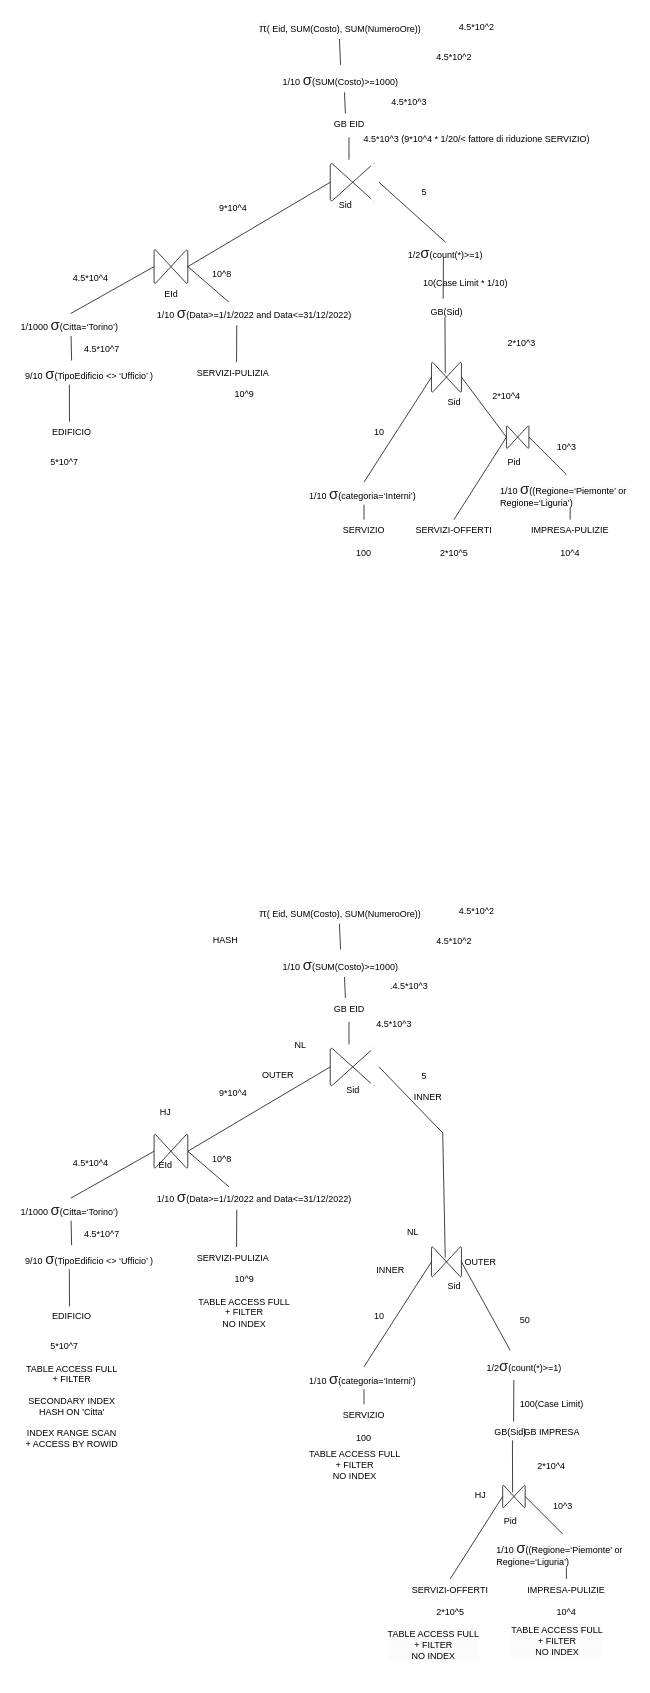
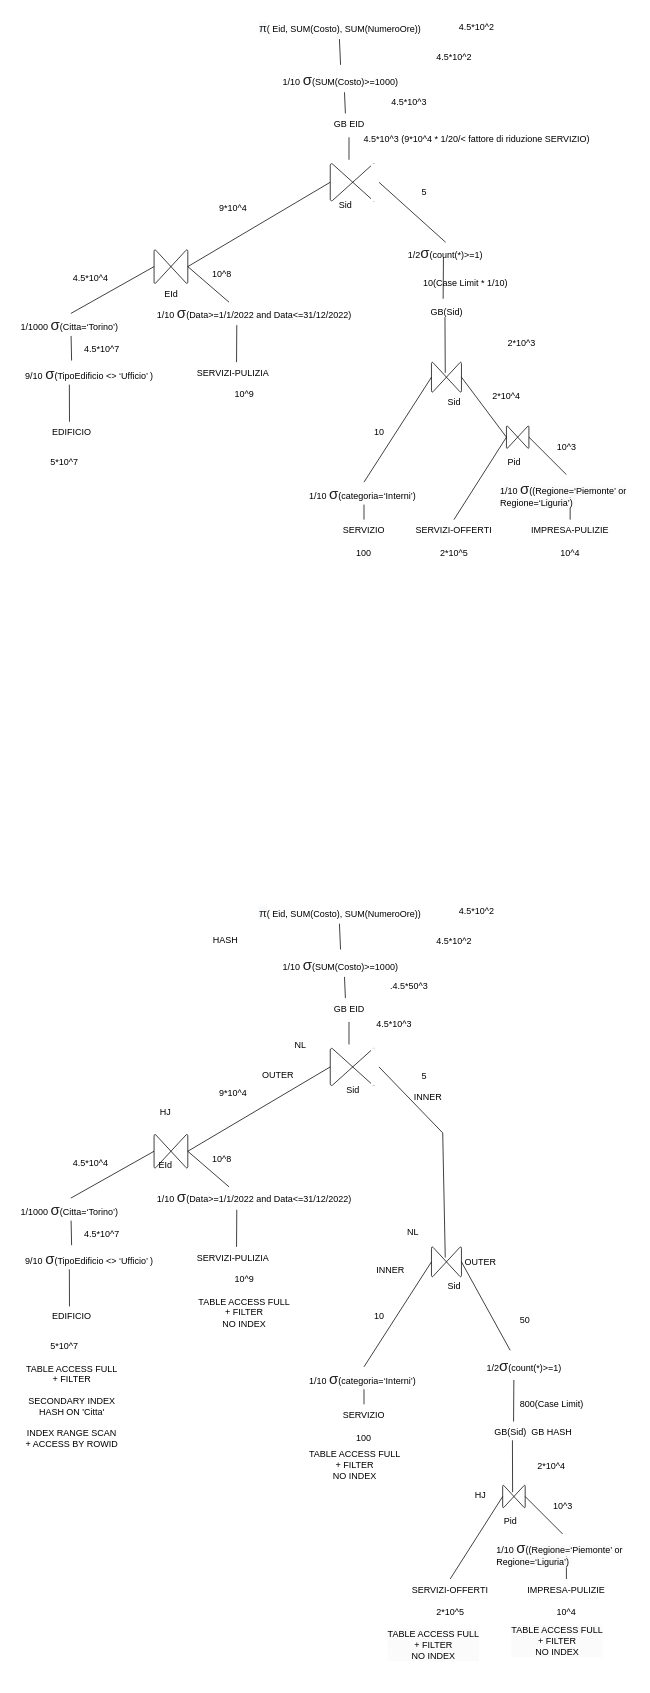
(410, 987) -> (410, 987)
(552, 1404) -> (552, 1404)
(552, 1433) -> (552, 1433)
